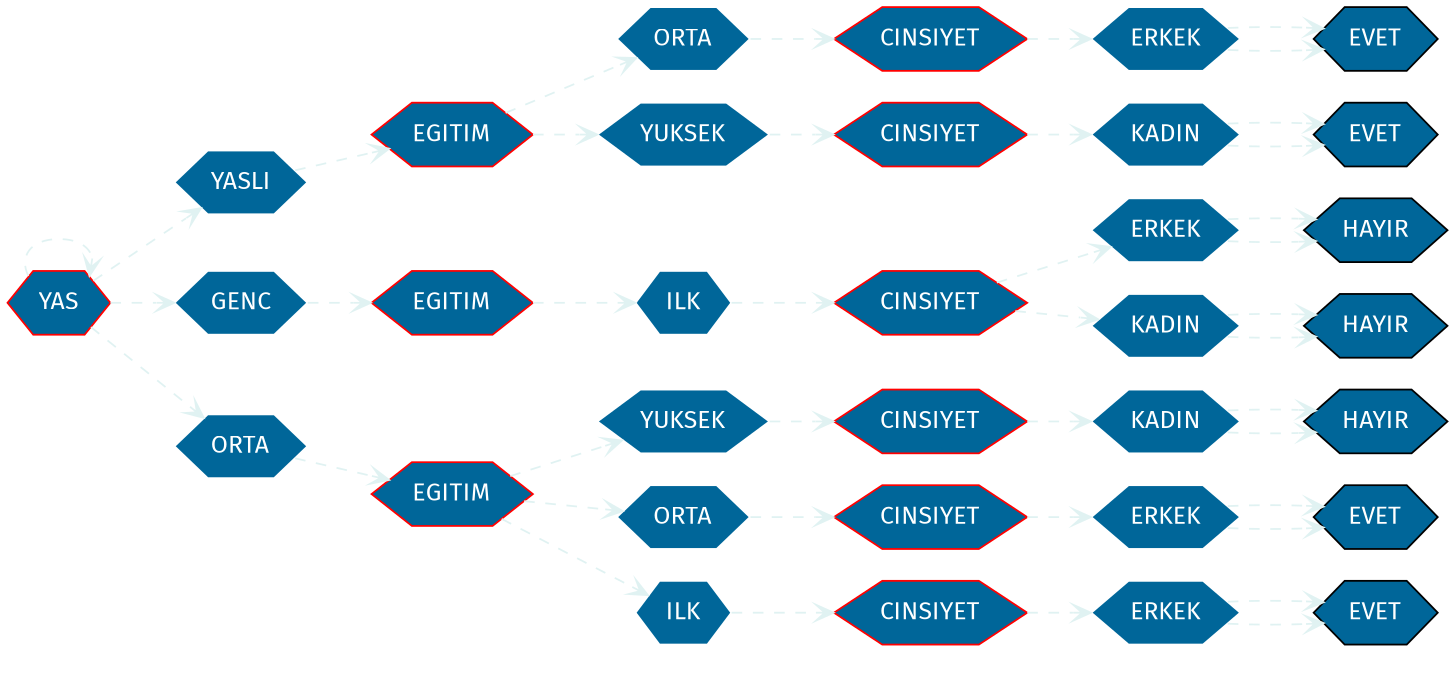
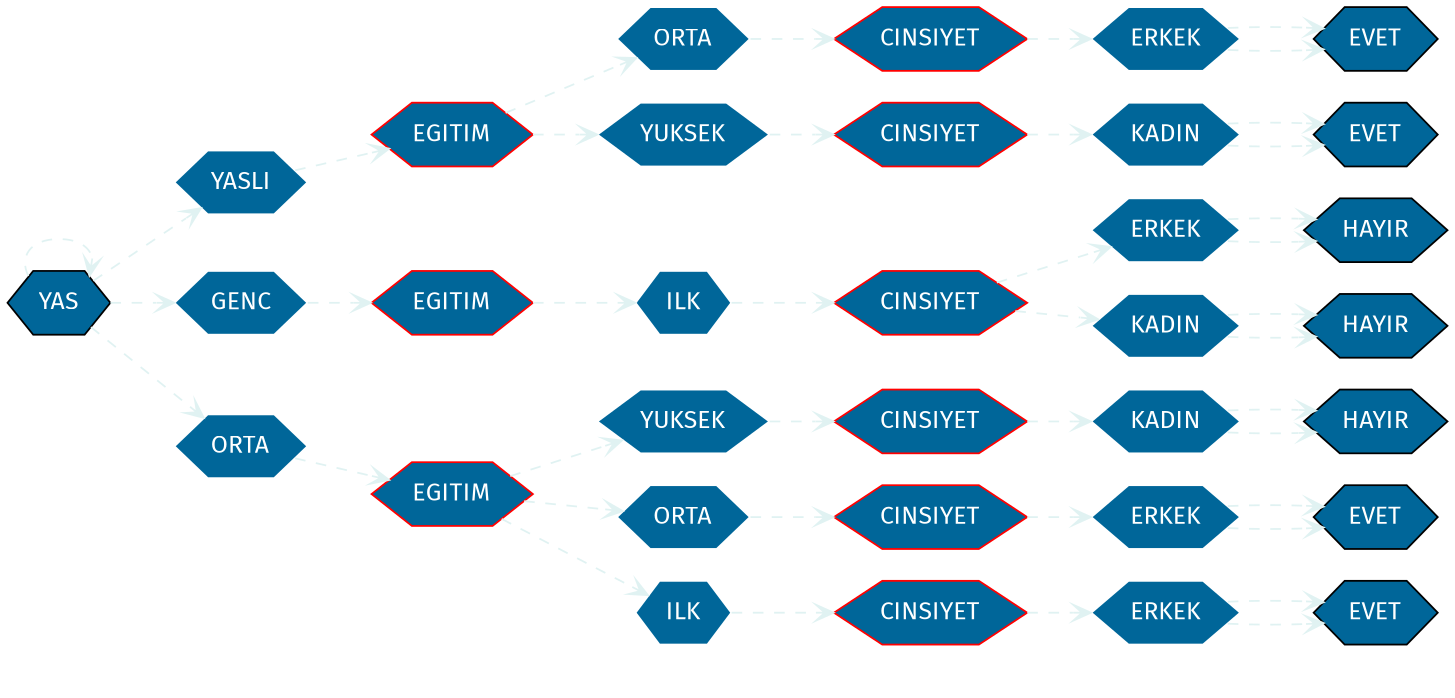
(59, 303) -> (59, 303)
